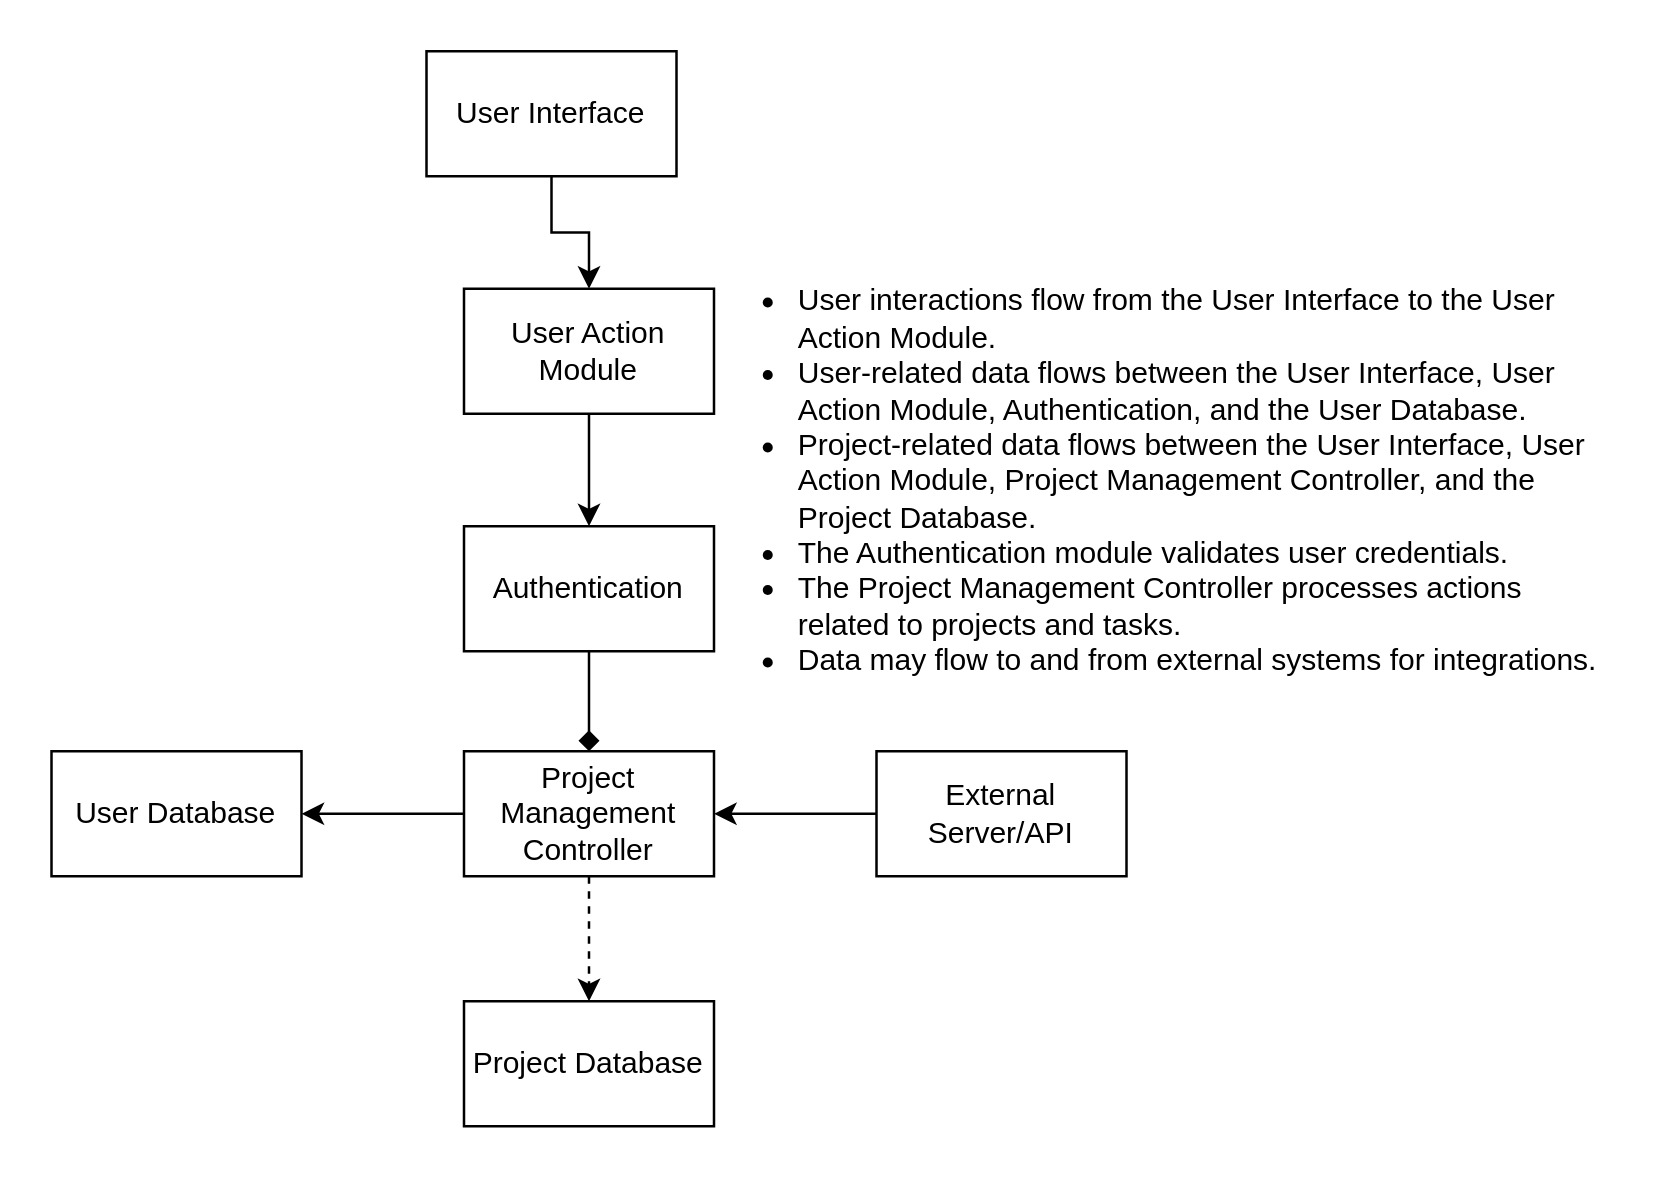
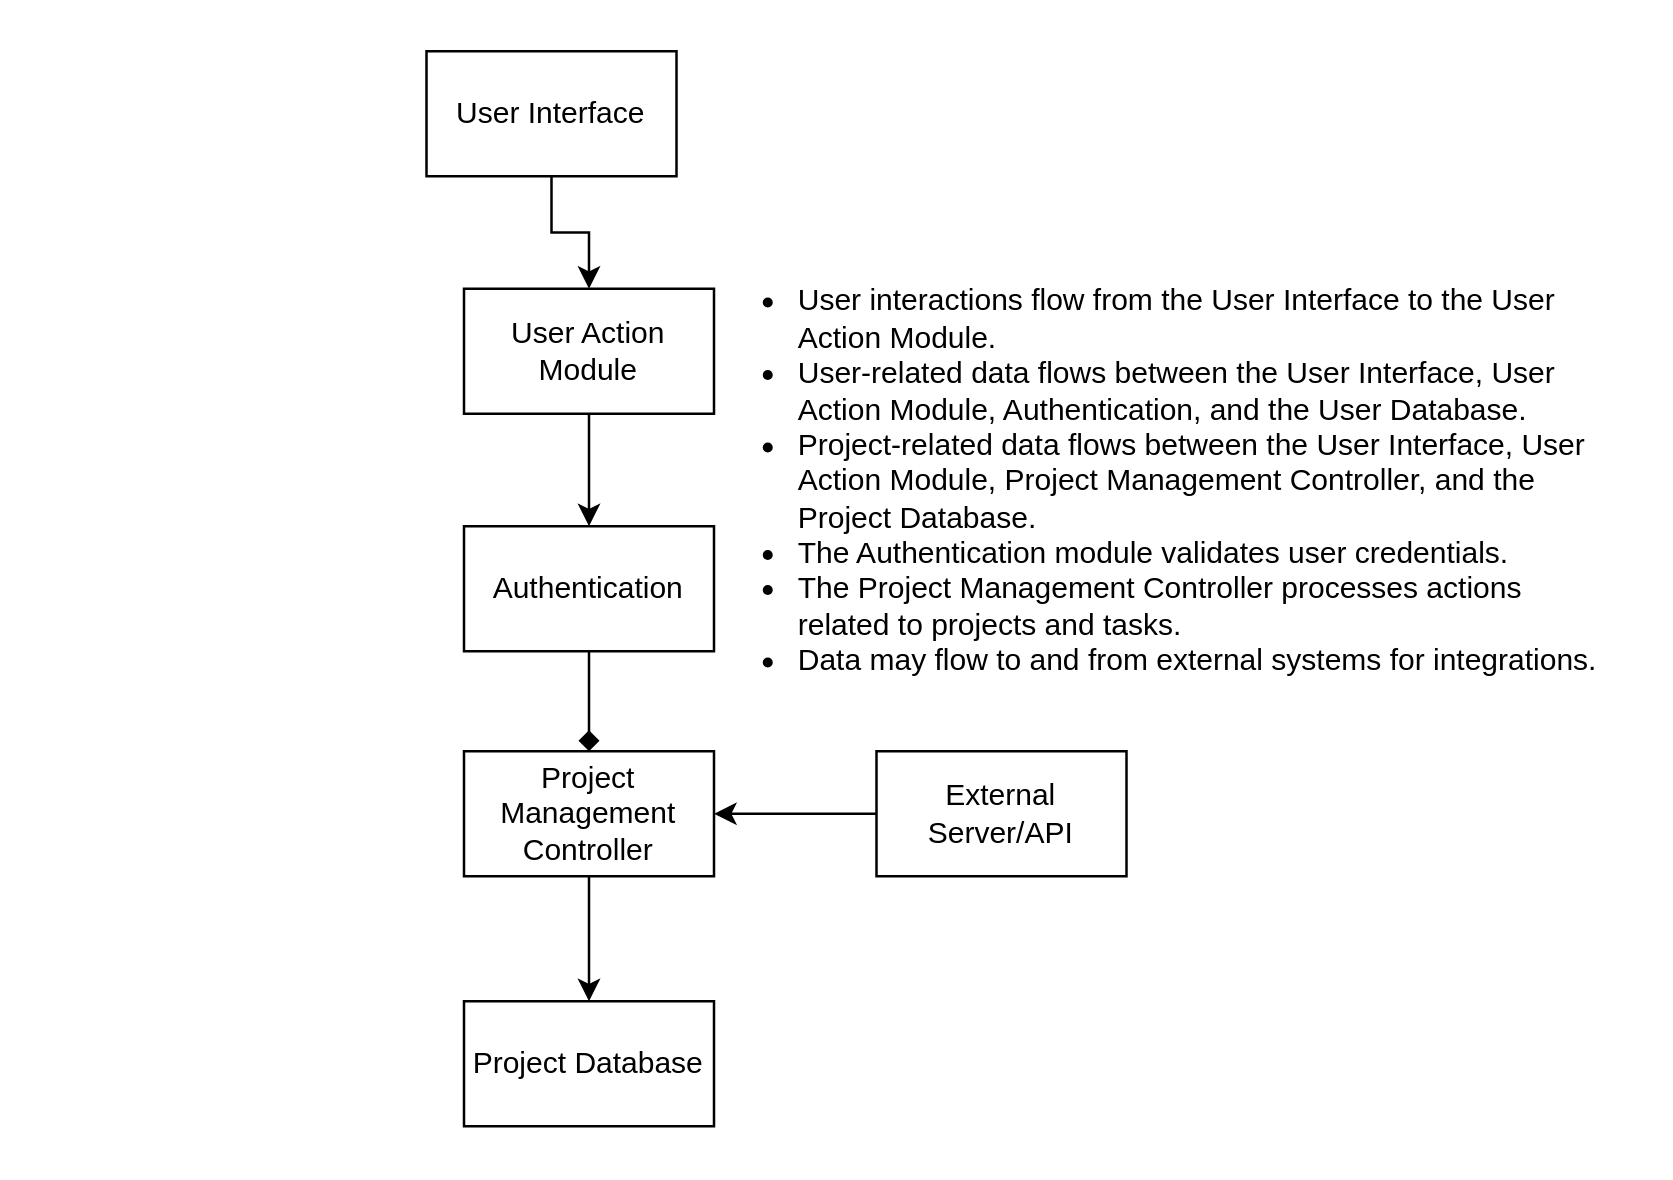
(176, 814) -> none
(390, 814) -> none
(589, 932) -> (589, 932)
